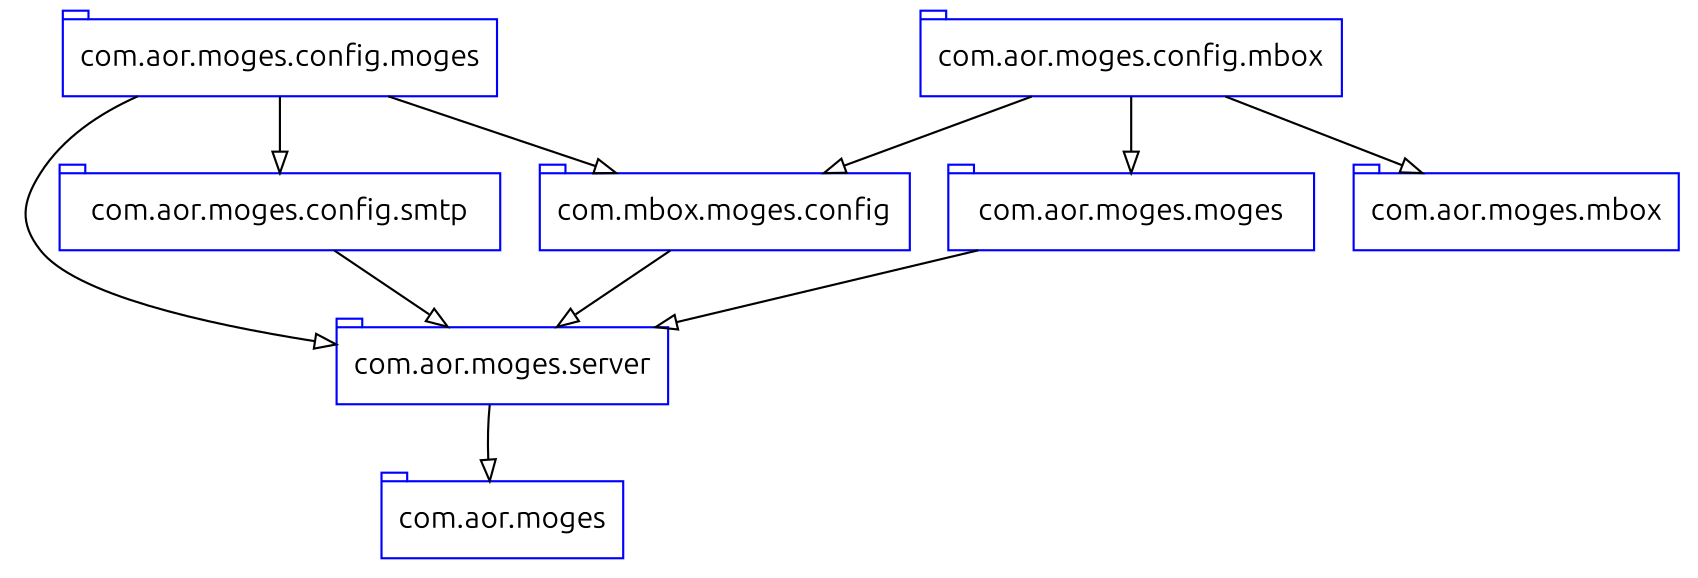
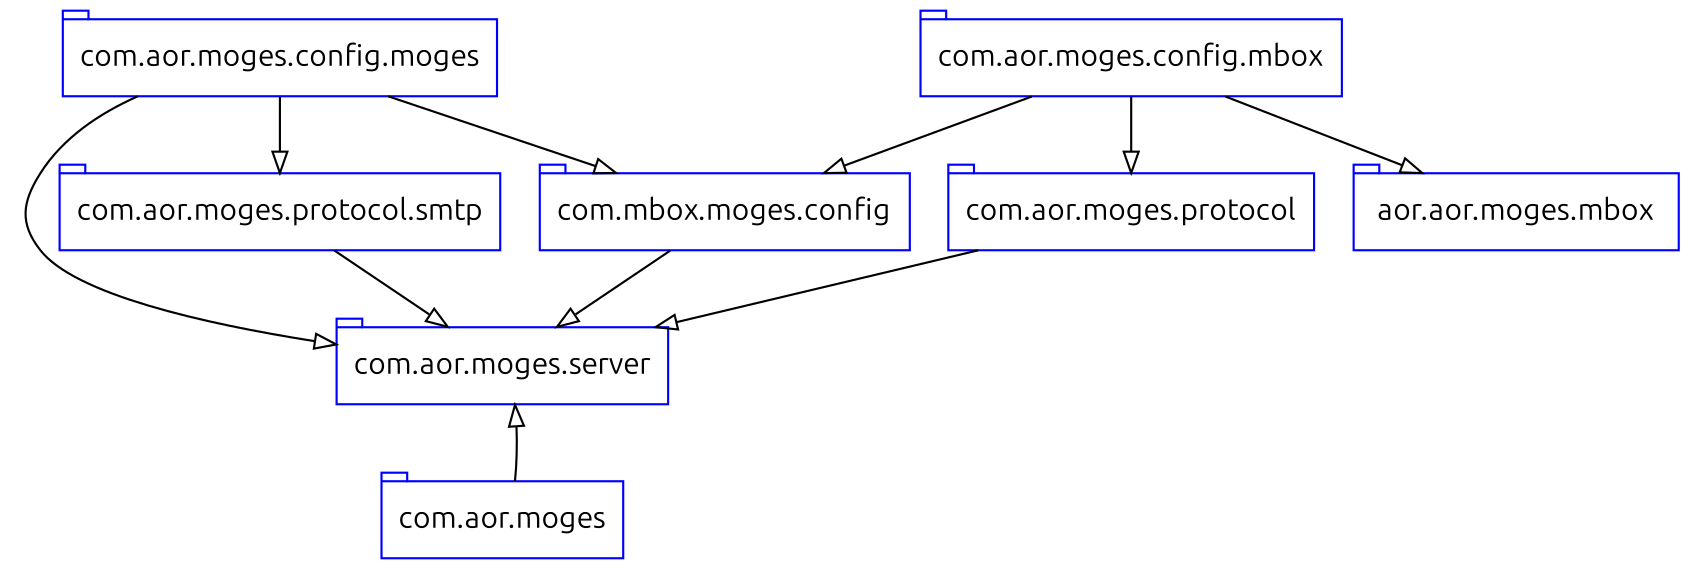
(280, 212) -> (280, 212)
(1131, 212) -> (1131, 212)
(1516, 212) -> (1516, 212)
(488, 432) -> (517, 454)
